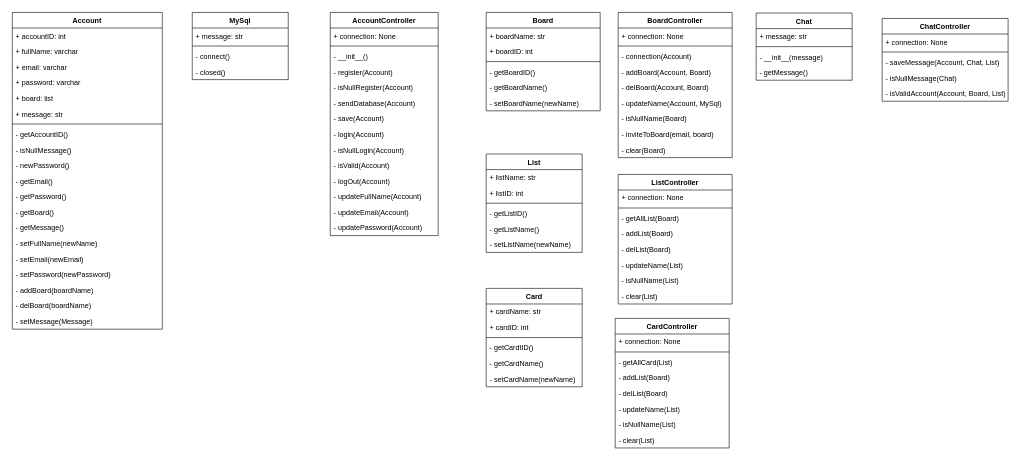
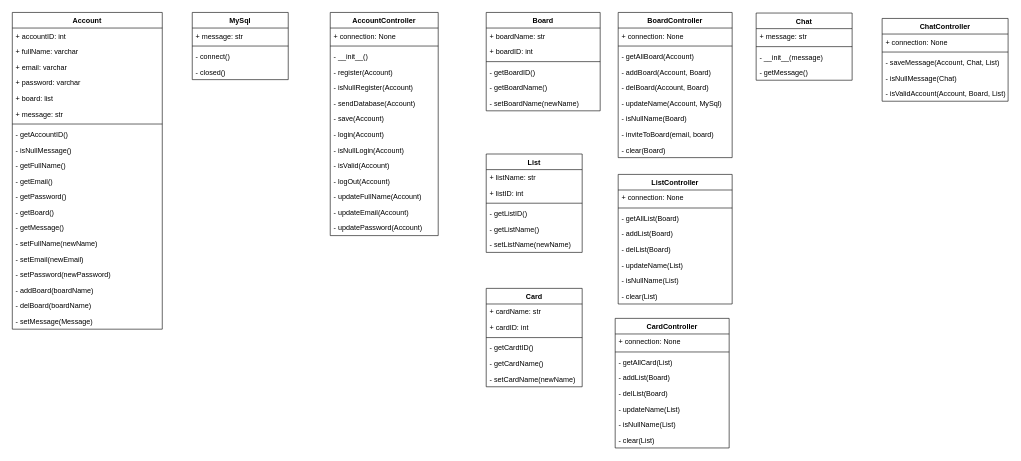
(662, 56) -> (663, 56)
(45, 166) -> (43, 166)
